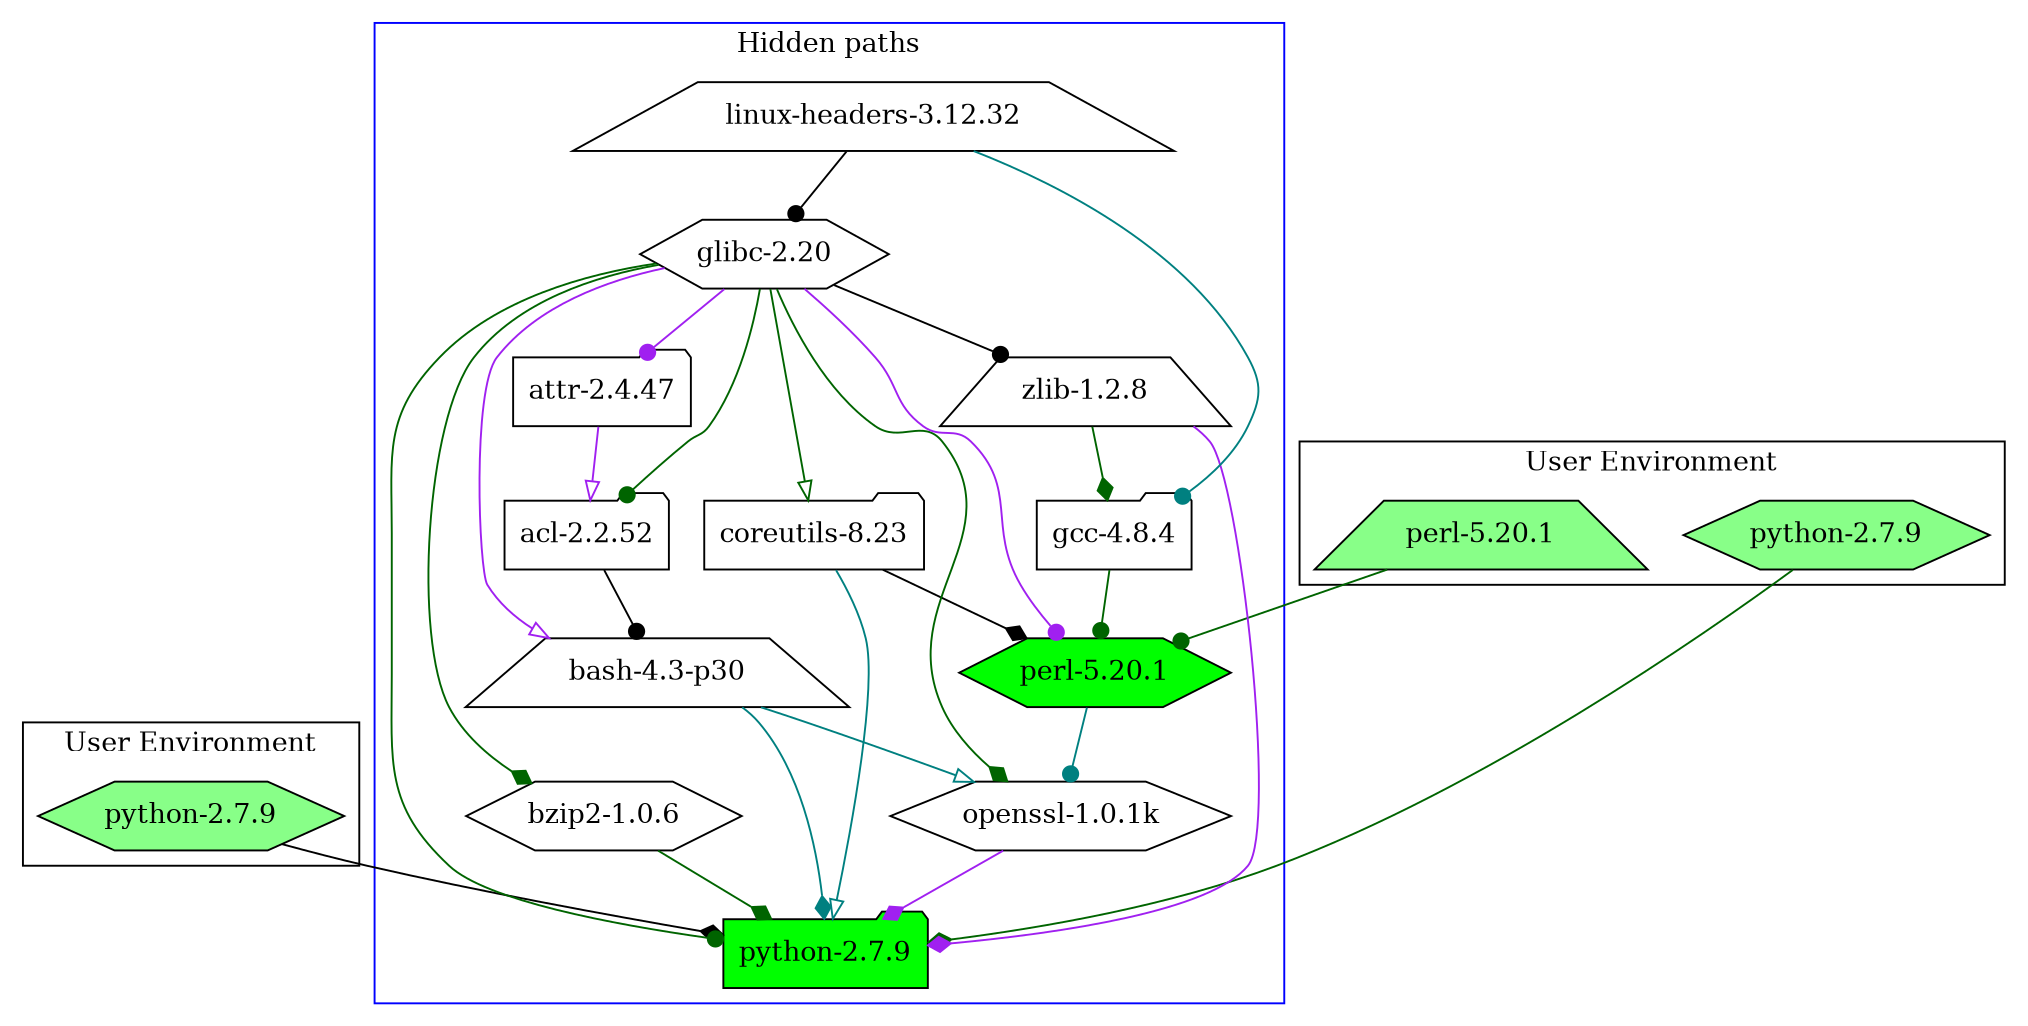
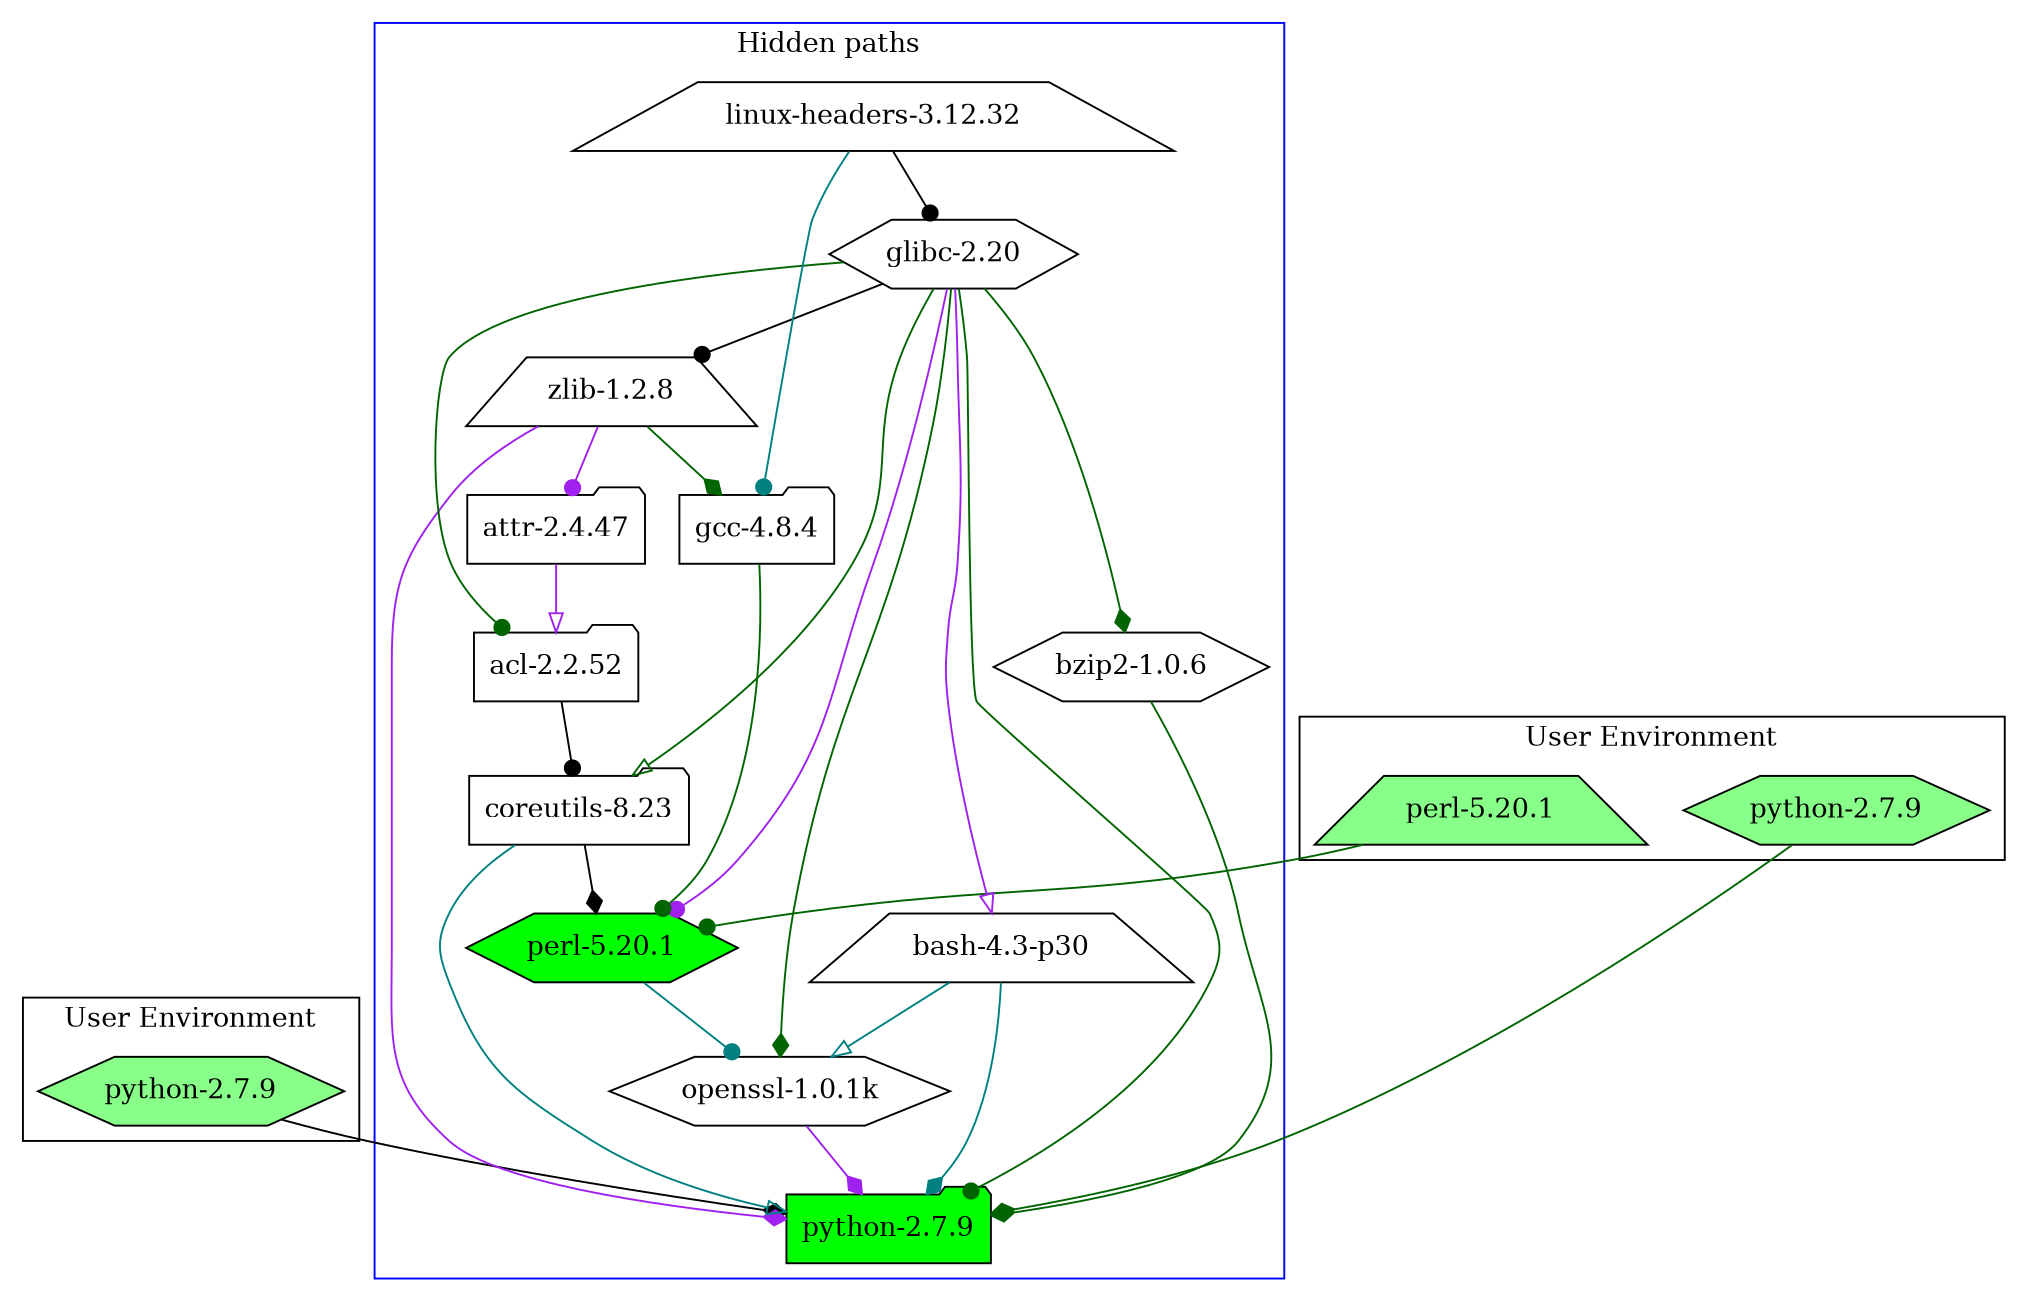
(689, 318) -> (587, 454)
(619, 597) -> (566, 731)
